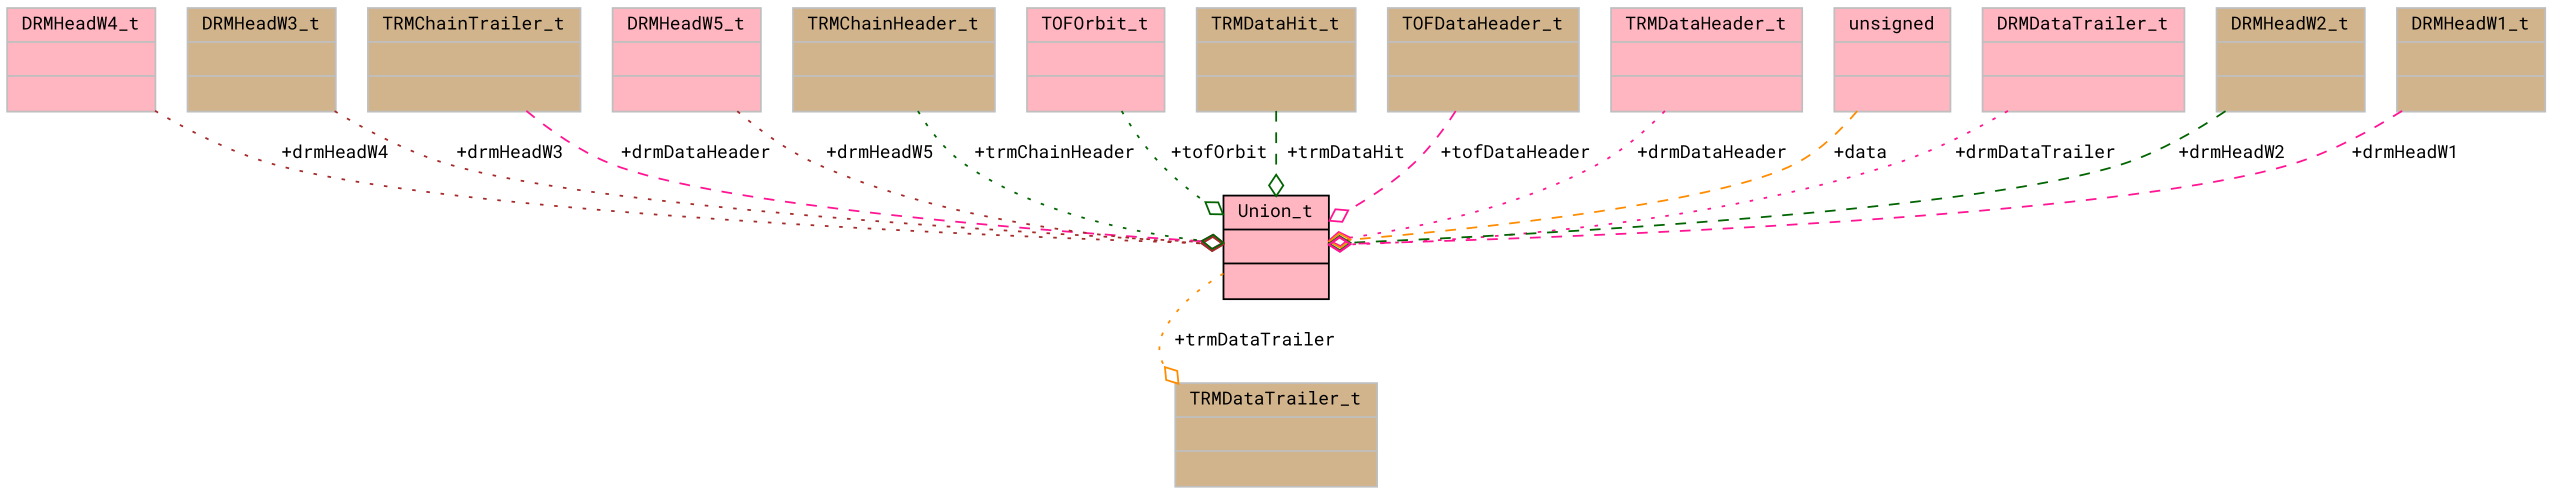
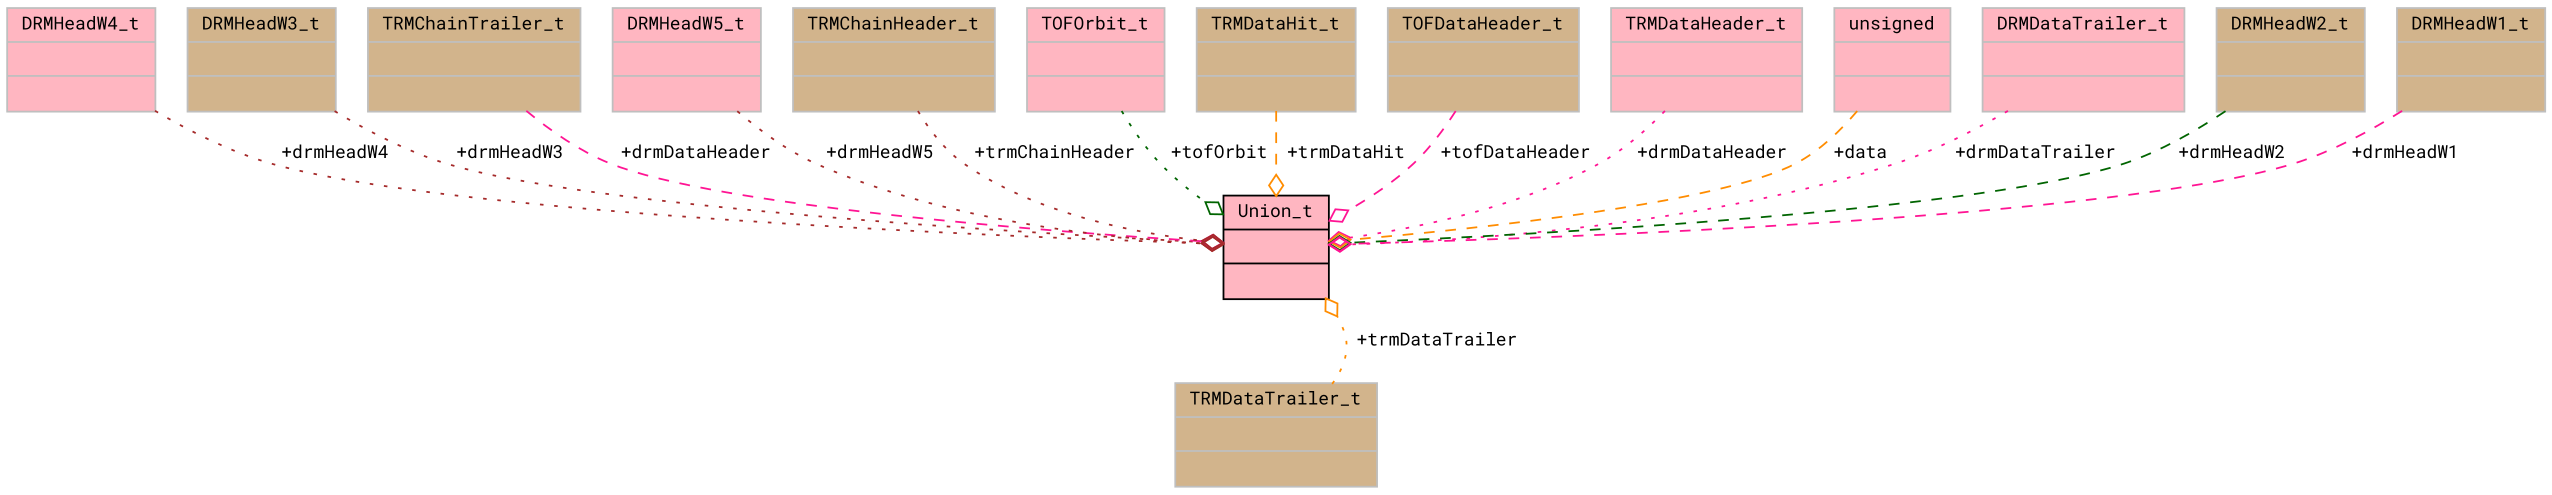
(1276, 142) -> (1276, 142)
(1045, 205) -> (1045, 205)
(1177, 312) -> (1346, 351)
